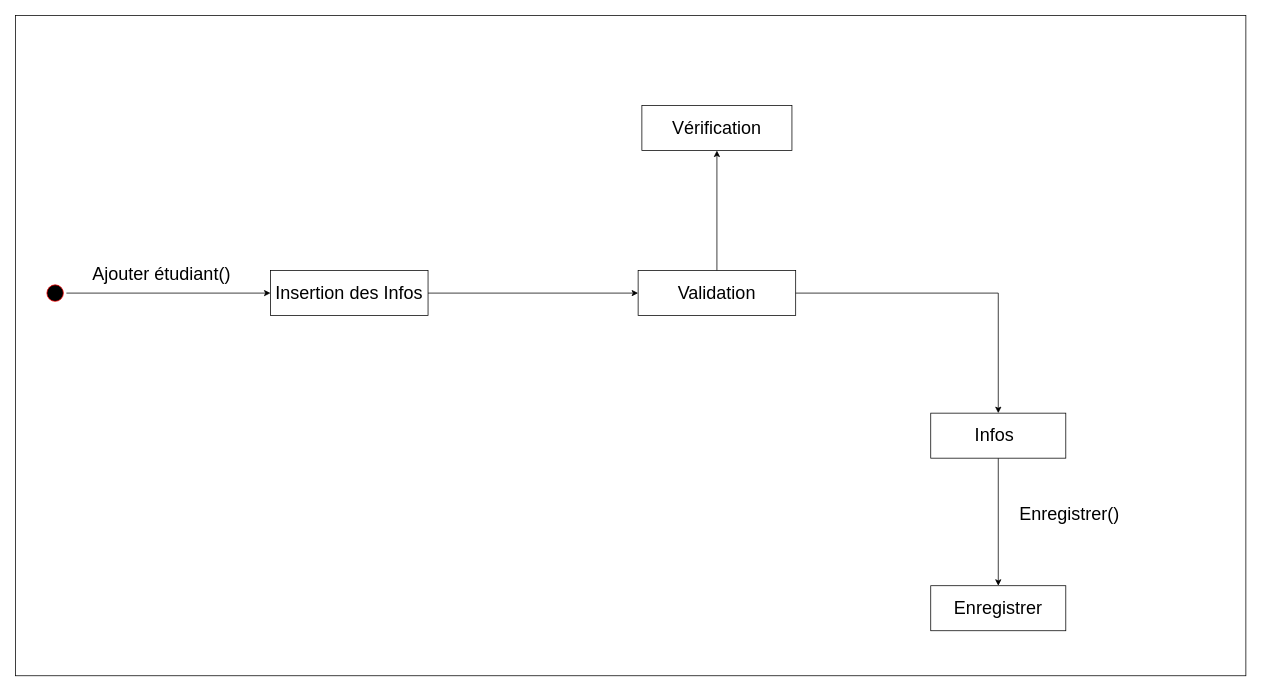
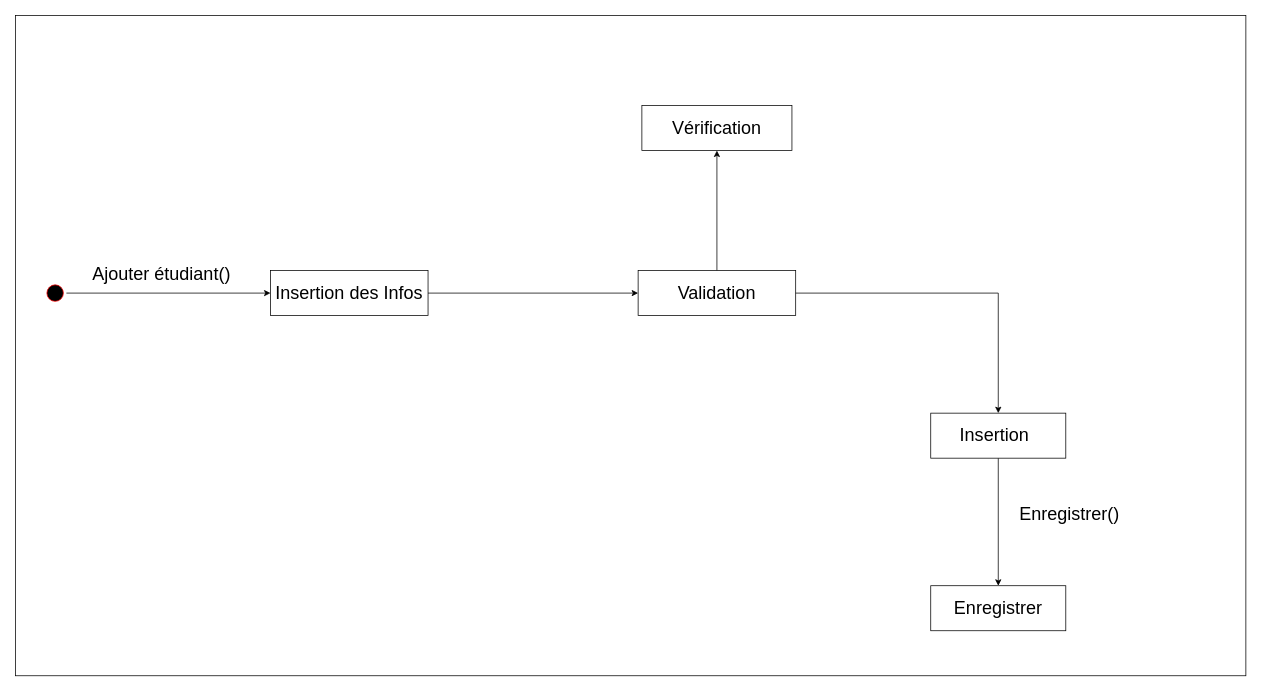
(994, 435) -> (994, 435)
